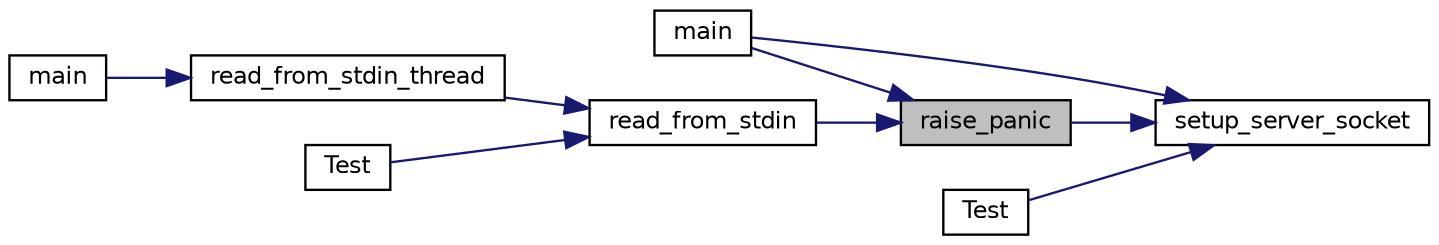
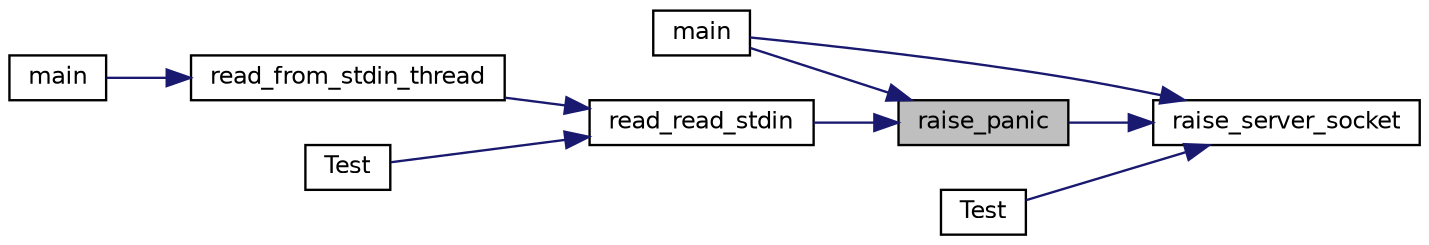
(703, 123) -> (702, 123)
(1292, 123) -> (1286, 123)
